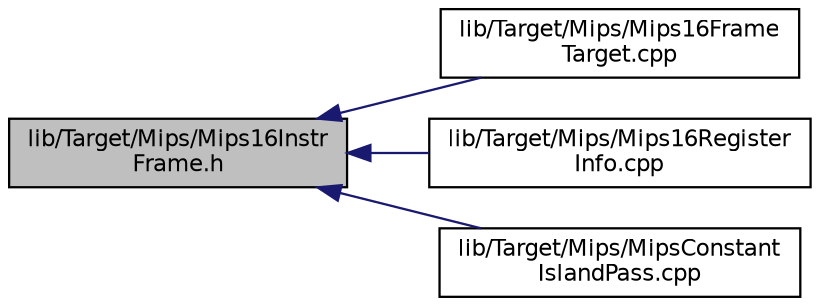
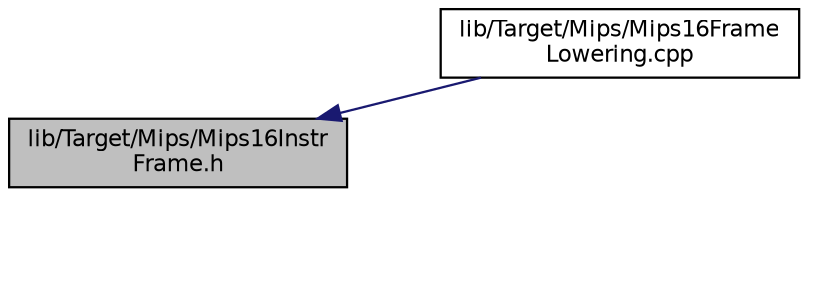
(620, 43) -> (620, 43)
(620, 153) -> none
(620, 263) -> none
